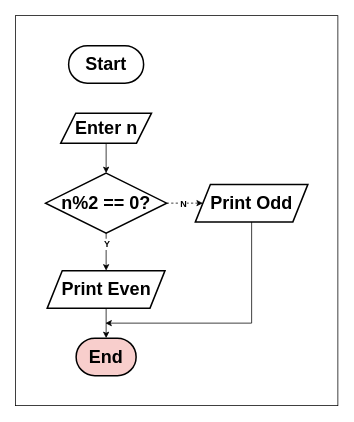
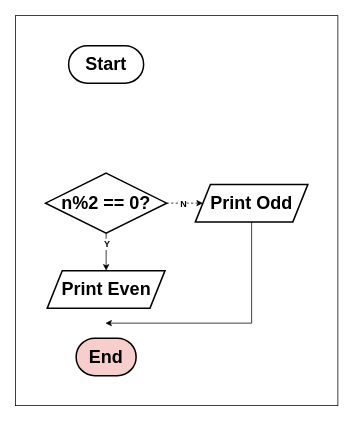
(106, 128) -> none
(106, 166) -> none
(106, 331) -> none
